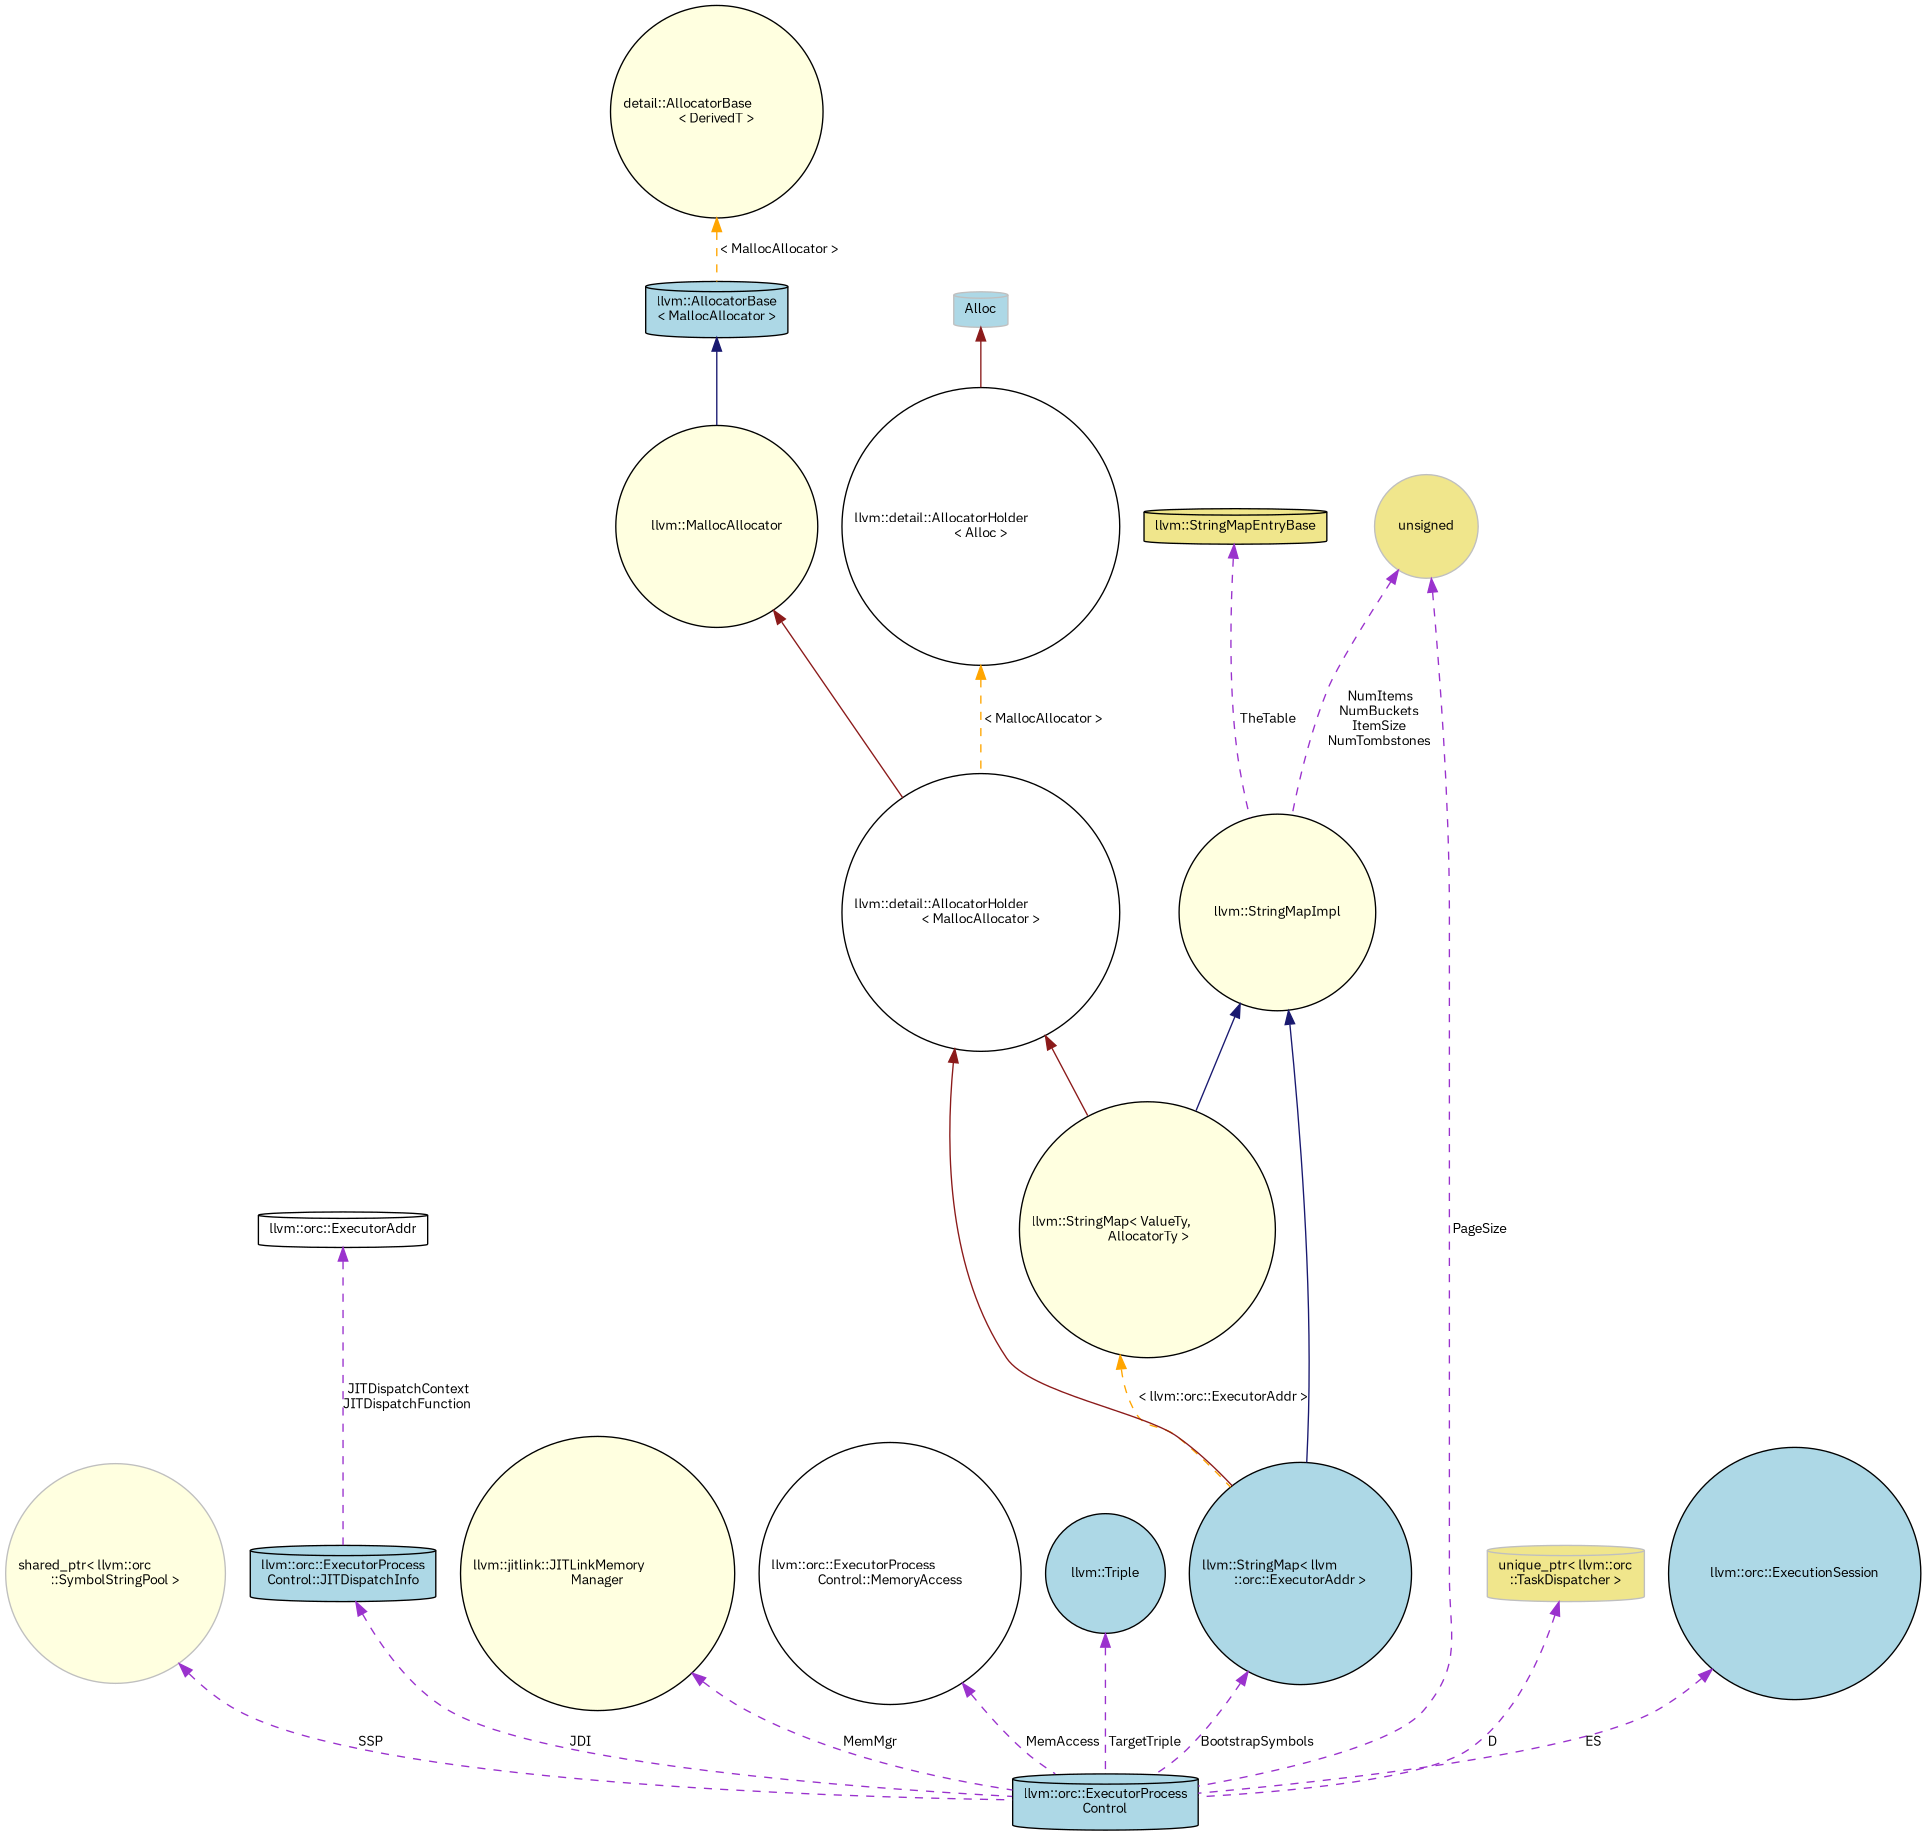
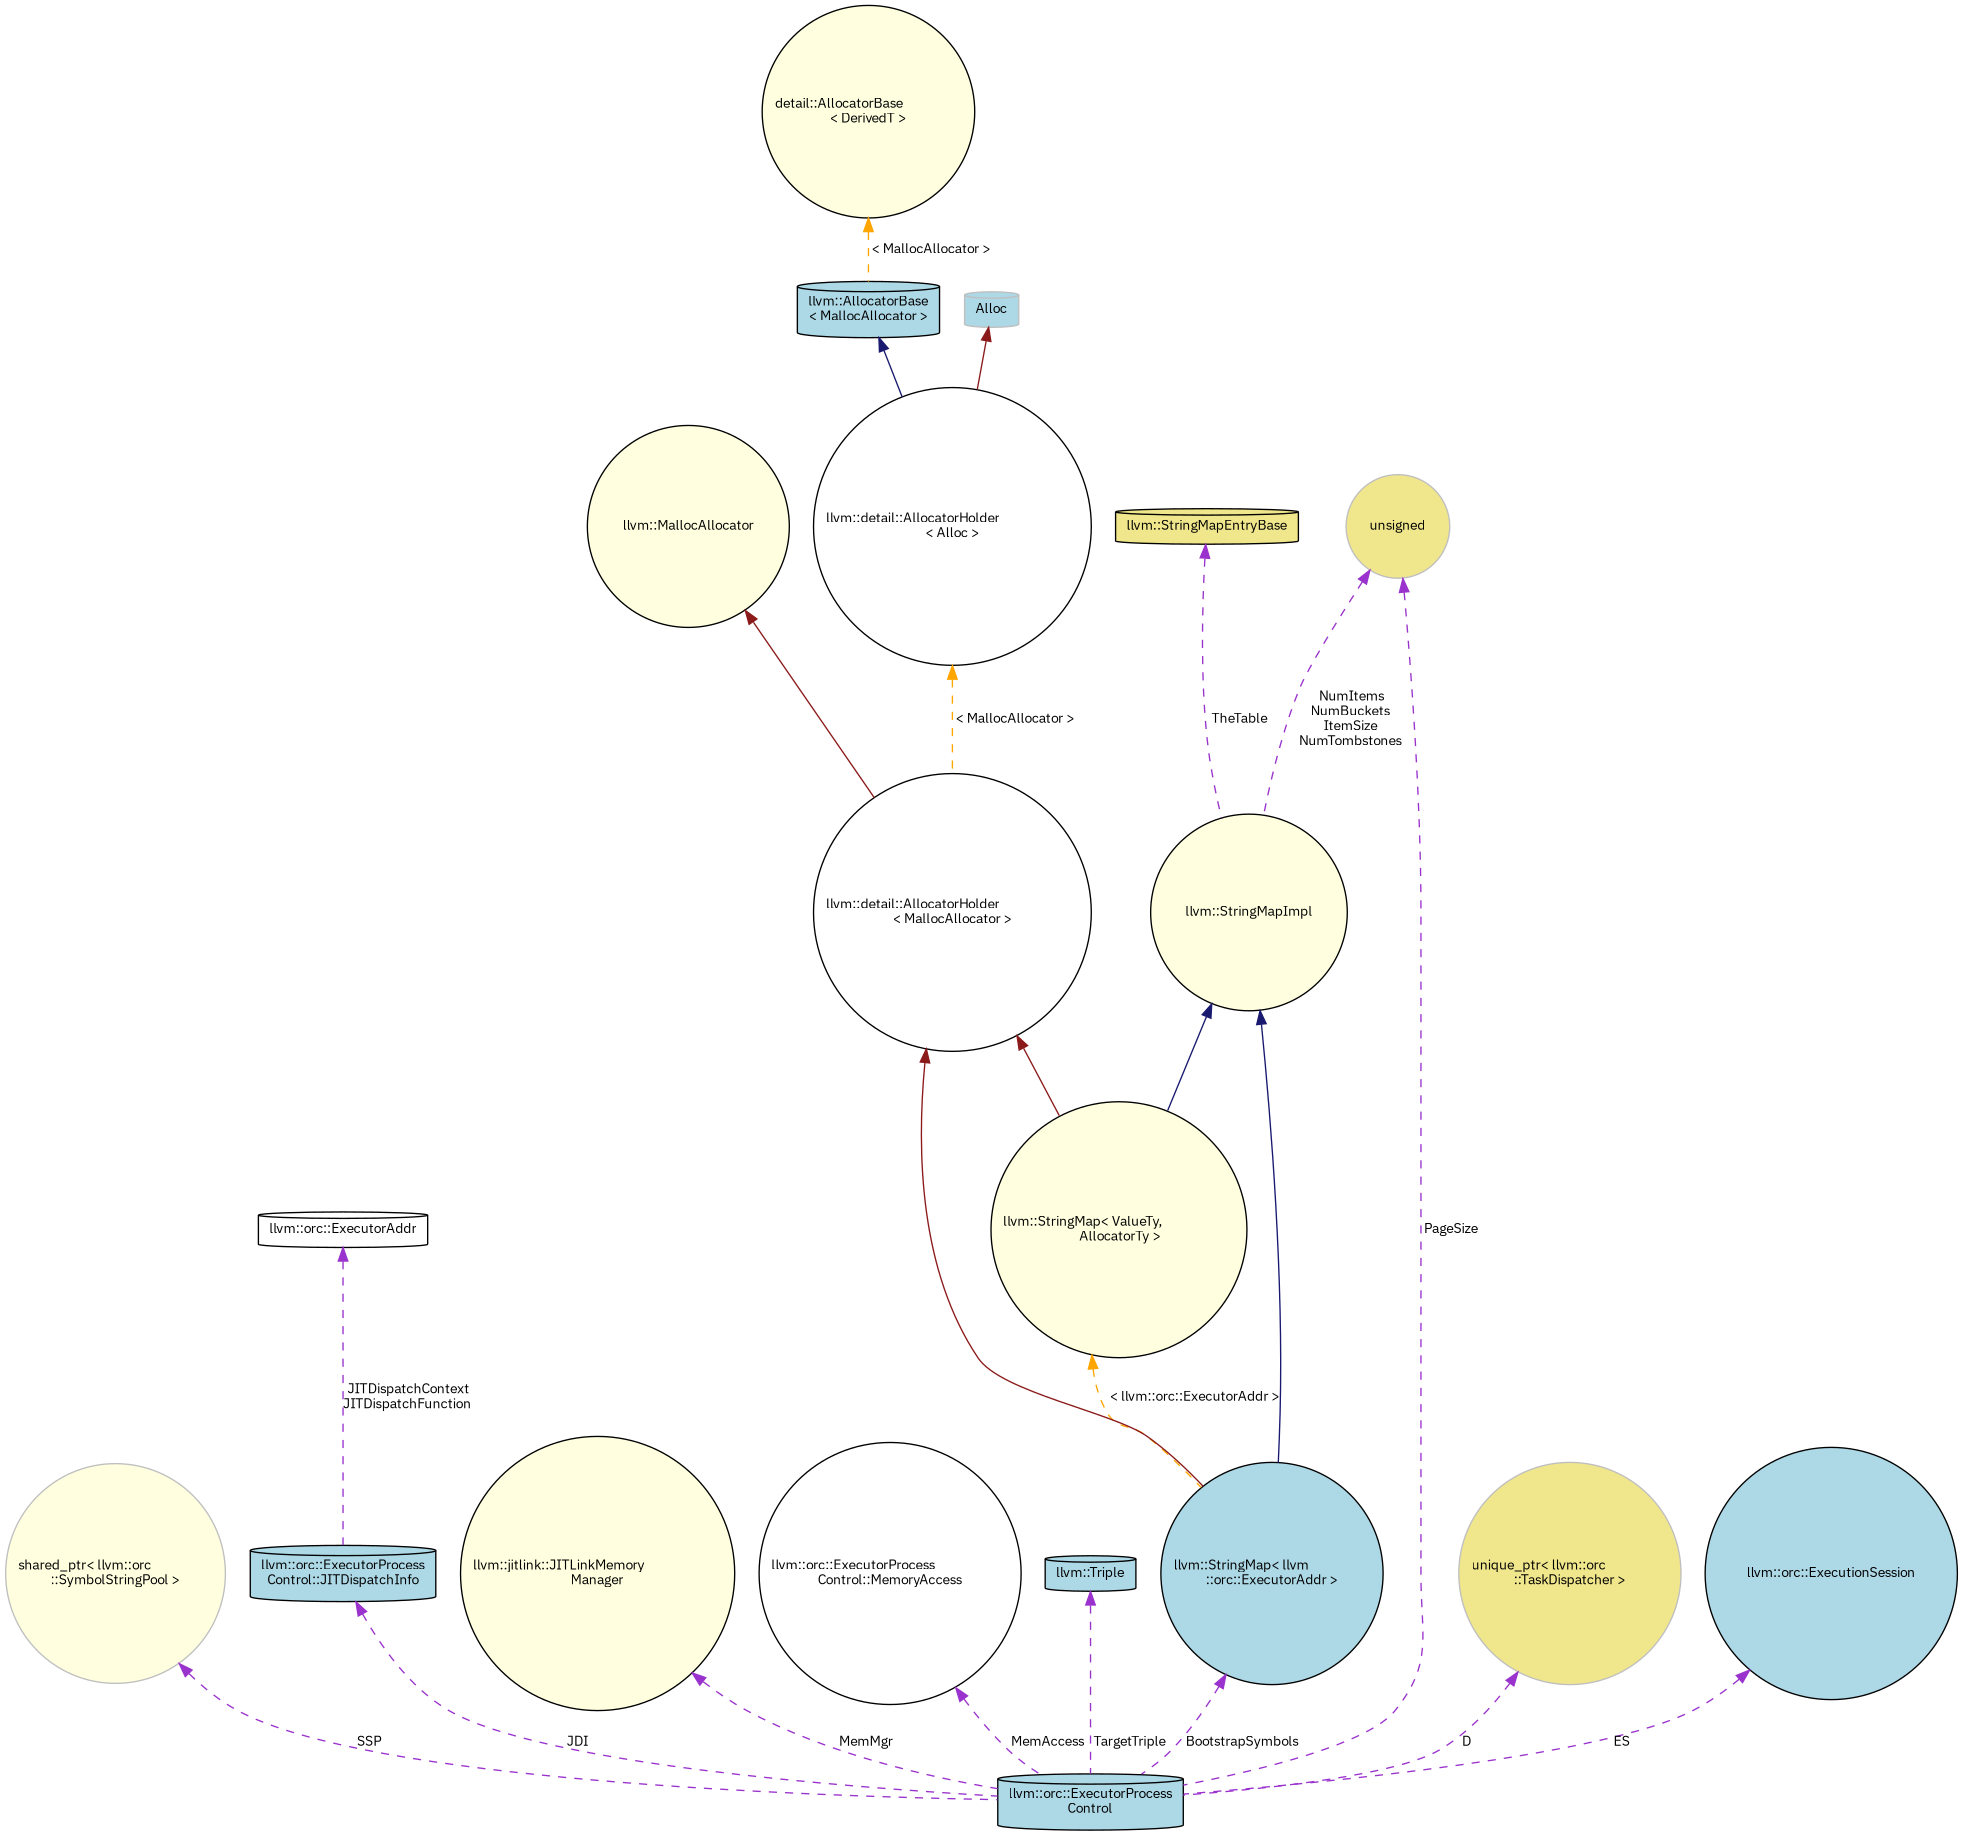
(717, 388) -> (893, 374)
(1105, 1573) -> (1091, 1573)
(1566, 1573) -> (1570, 1573)
